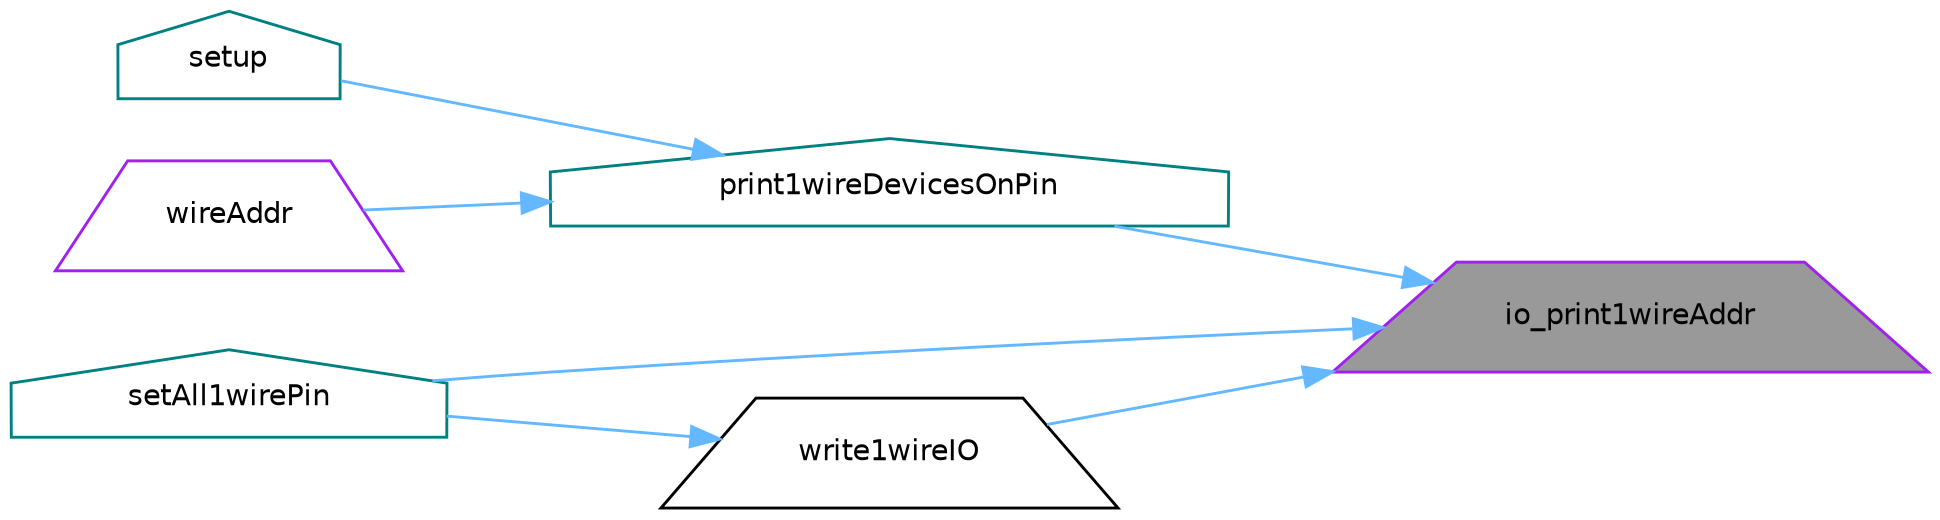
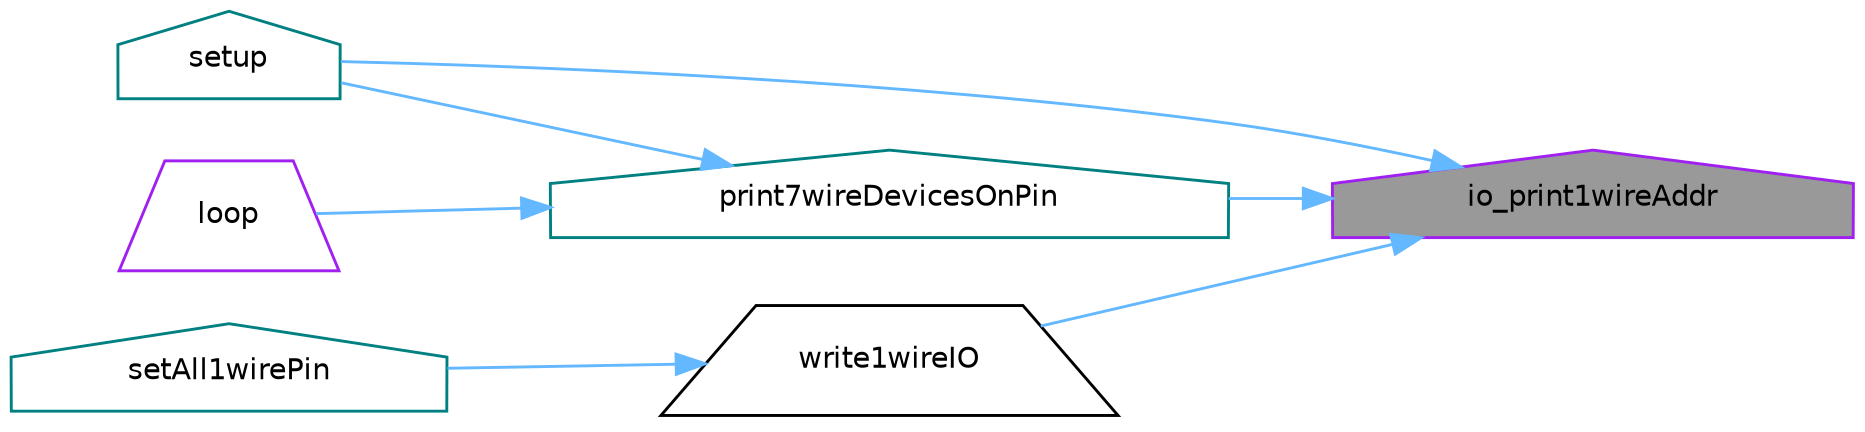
(889, 187) -> (889, 198)
(229, 216) -> (229, 216)
(1630, 317) -> (1593, 198)
(892, 352) -> (889, 89)
